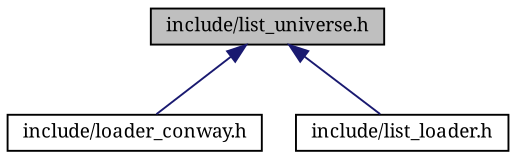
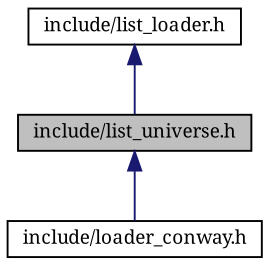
(342, 85) -> (135, 90)
